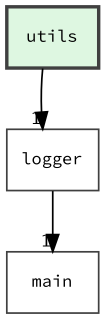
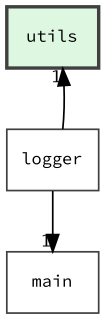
(41, 90) -> (64, 107)
